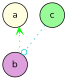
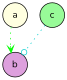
(20, 43) -> (11, 36)
